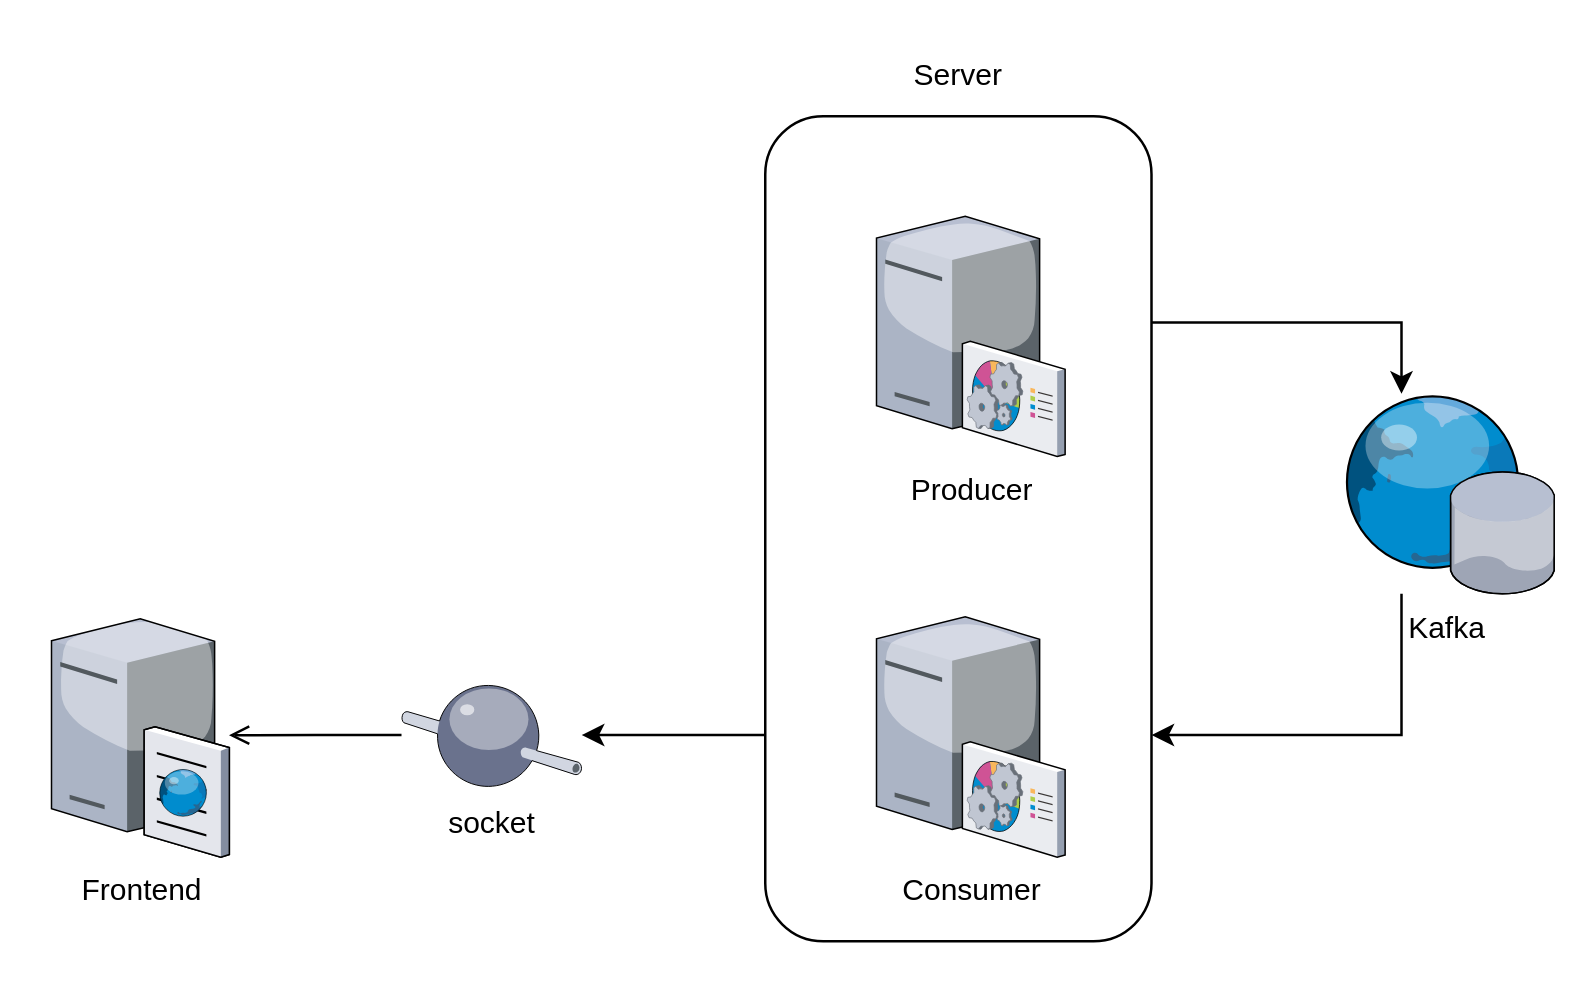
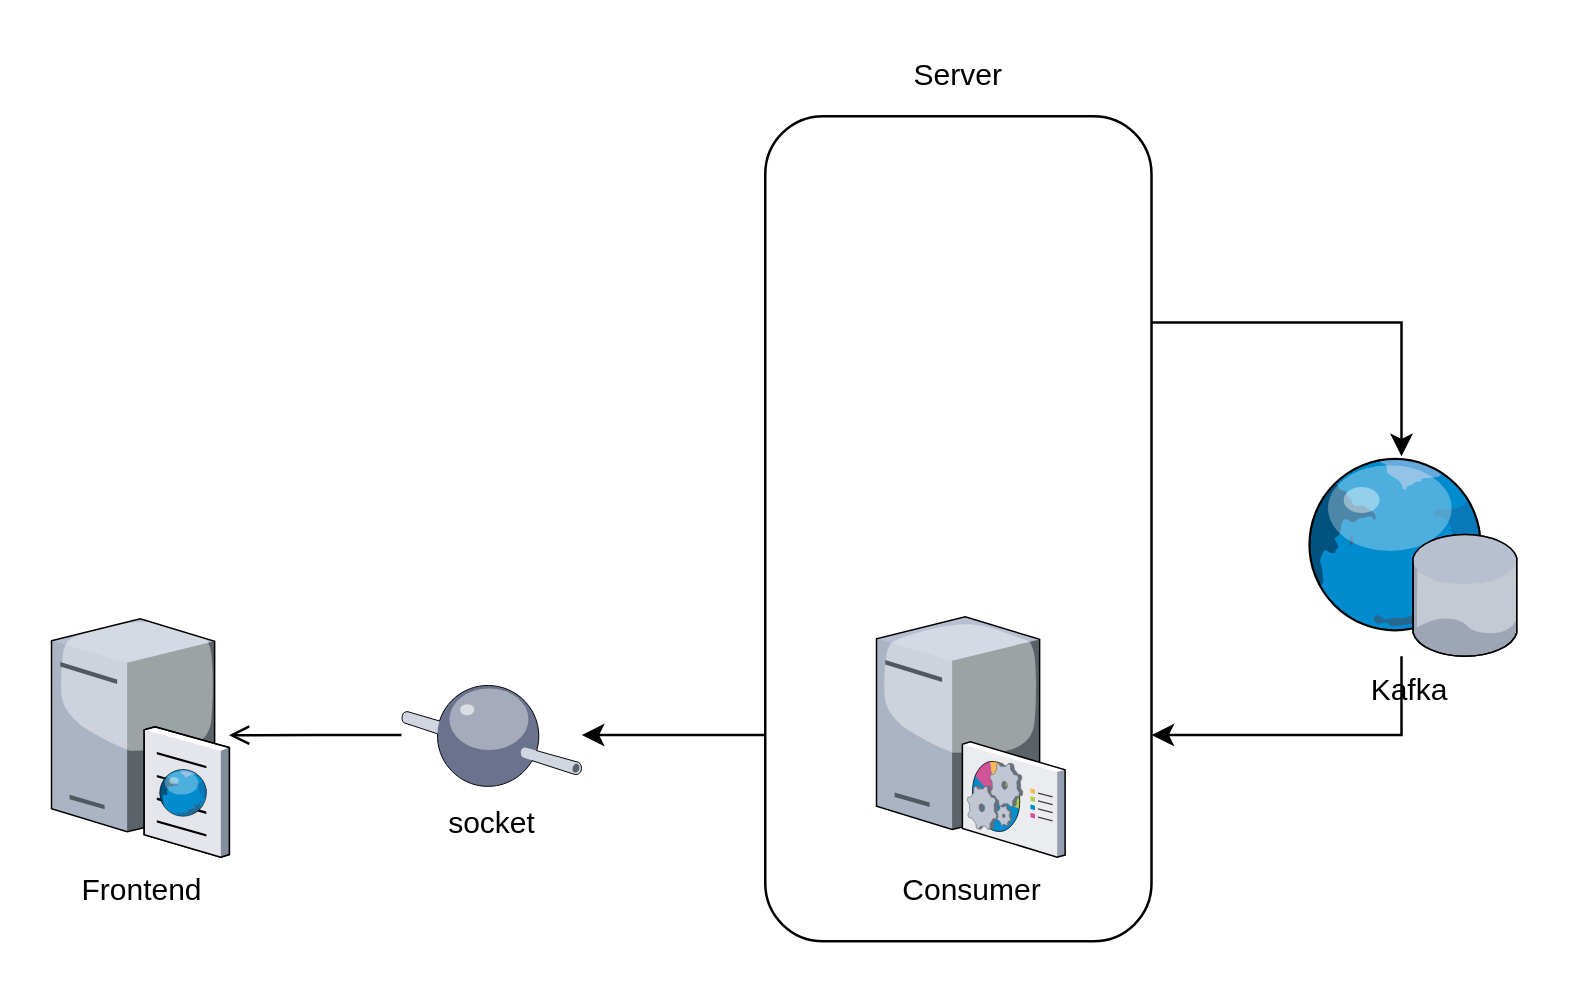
(971, 336) -> none
(1447, 494) -> (1409, 556)
